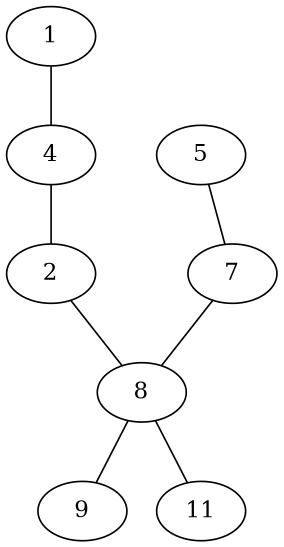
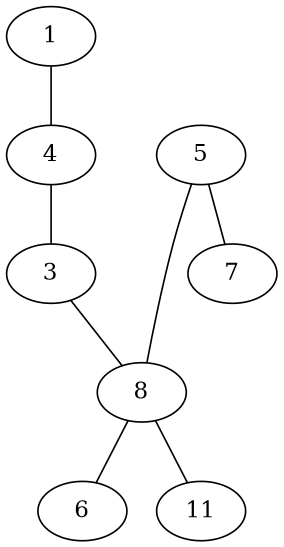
(51, 274) -> (51, 274)
(187, 333) -> (166, 272)
(82, 511) -> (82, 511)
